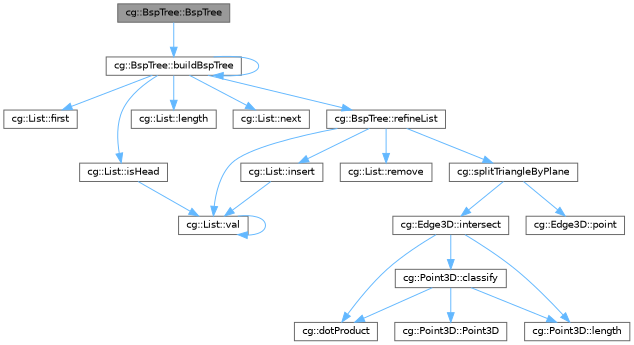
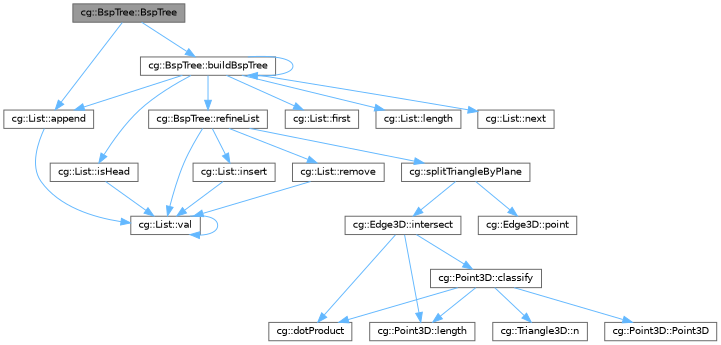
none -> (49, 119)
none -> (257, 197)
none -> (540, 332)
